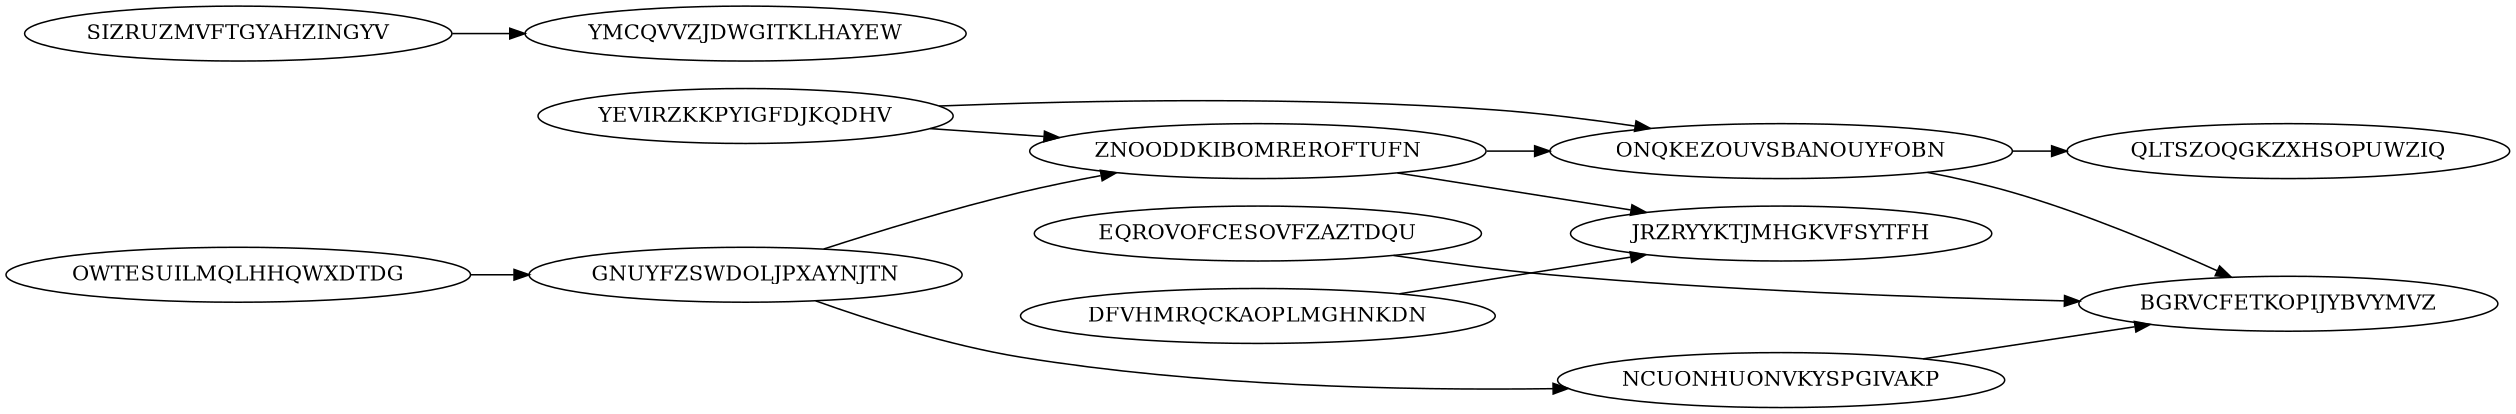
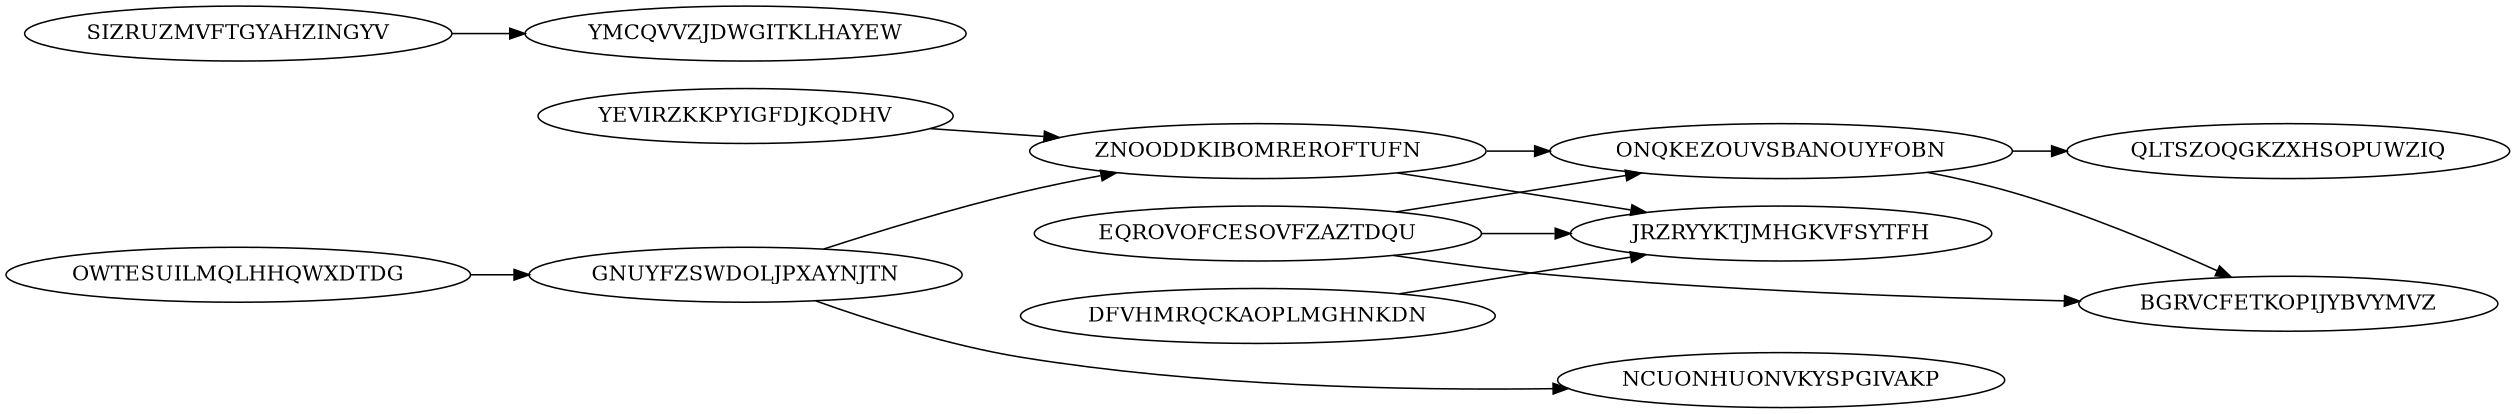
(1287, 101) -> (1488, 197)
none -> (1518, 234)
(2029, 343) -> none
